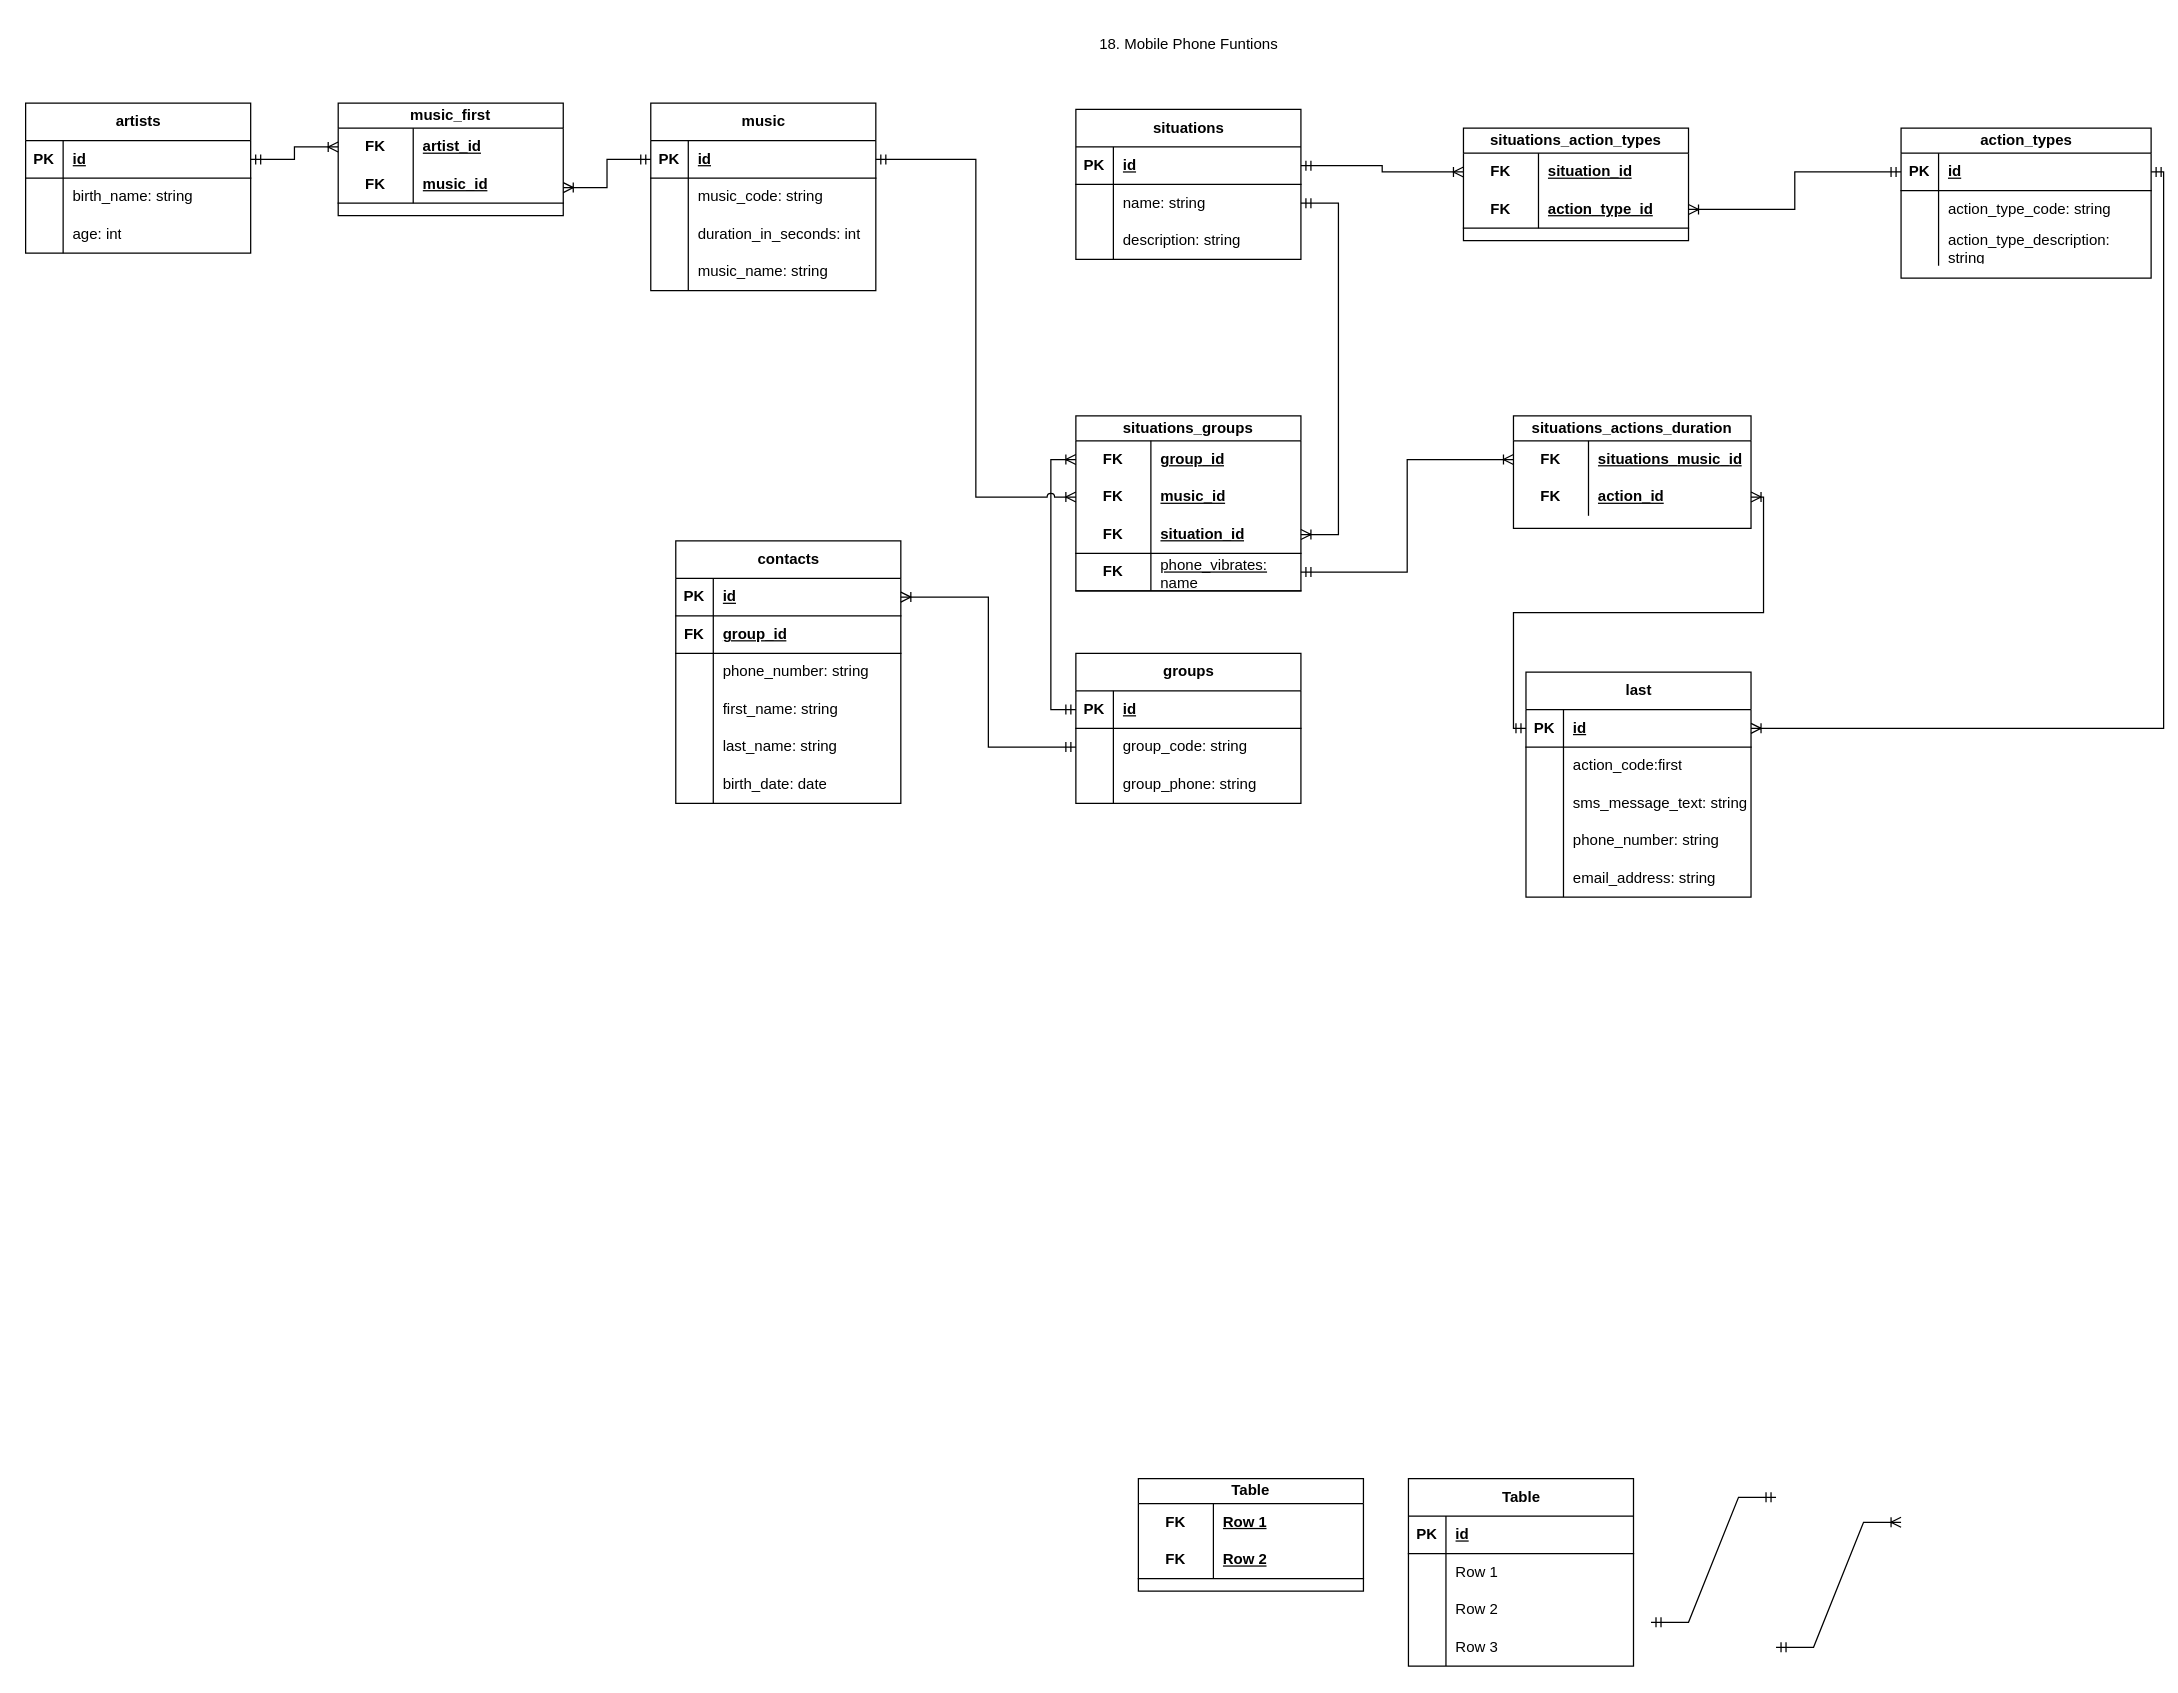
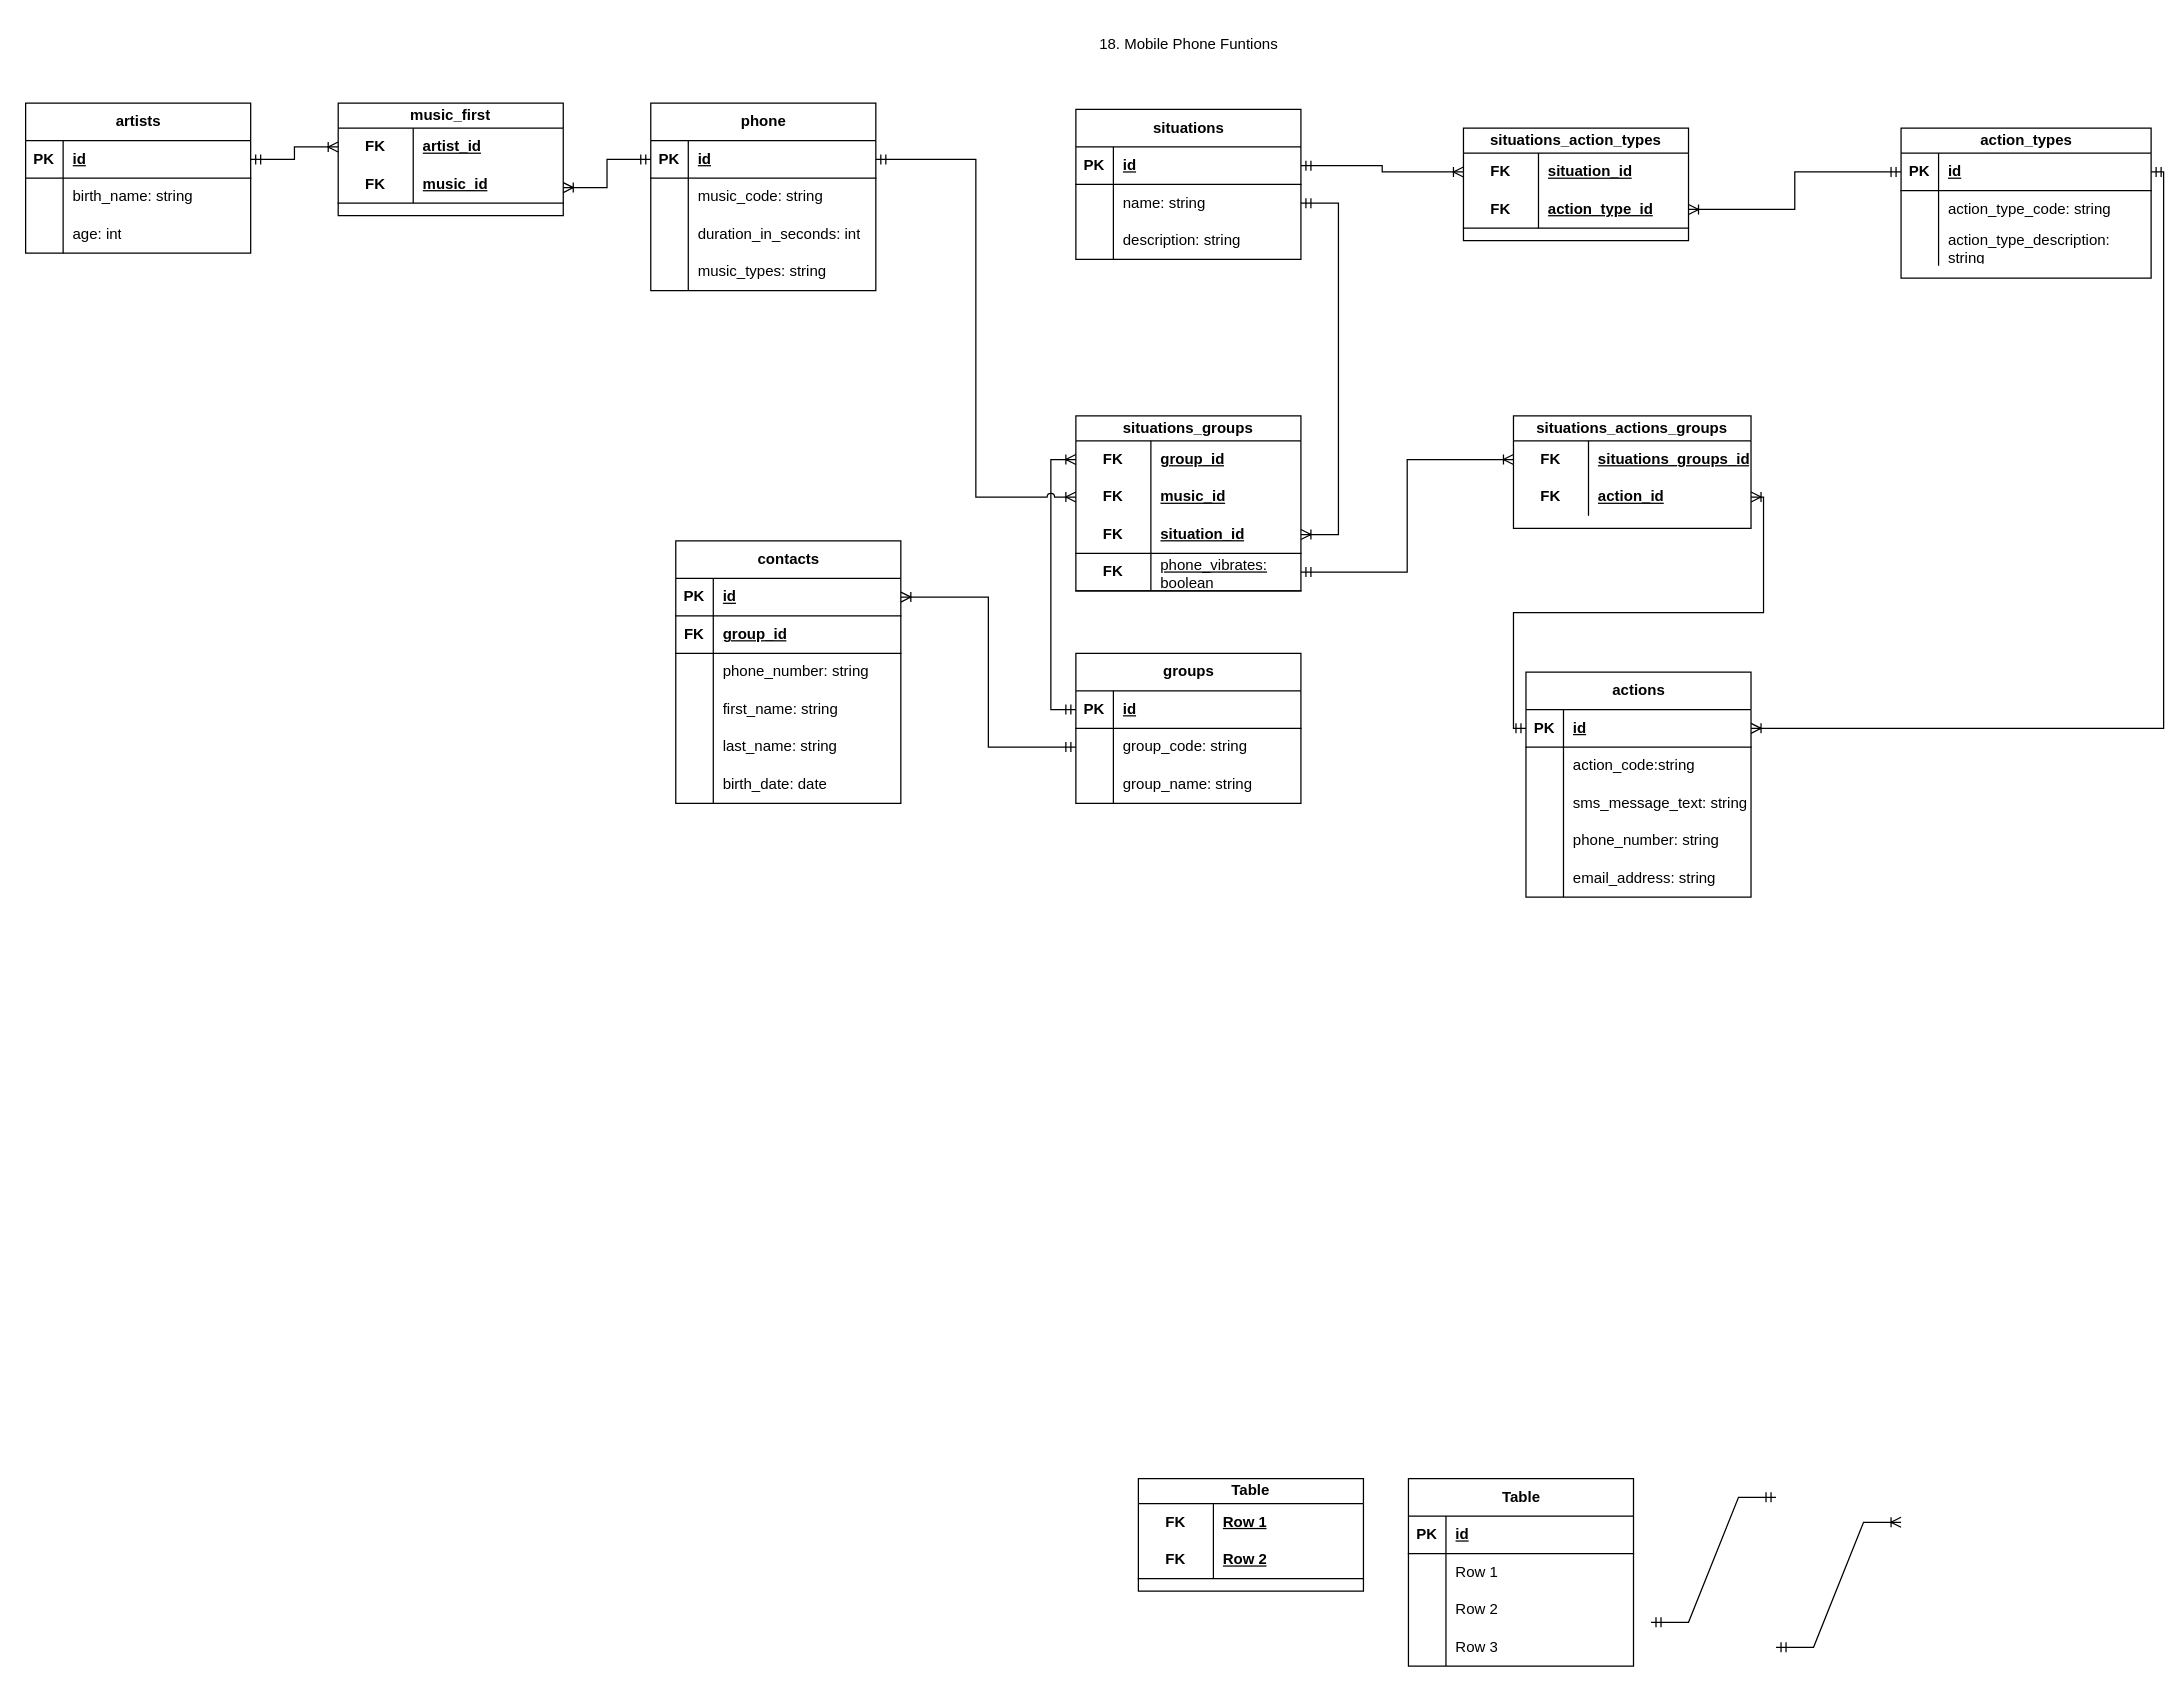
(764, 122) -> (764, 122)
(766, 272) -> (770, 272)
(1632, 428) -> (1632, 428)
(1670, 459) -> (1674, 459)
(1231, 572) -> (1231, 572)
(1639, 691) -> (1639, 691)
(1639, 766) -> (1643, 766)
(1197, 784) -> (1193, 784)
